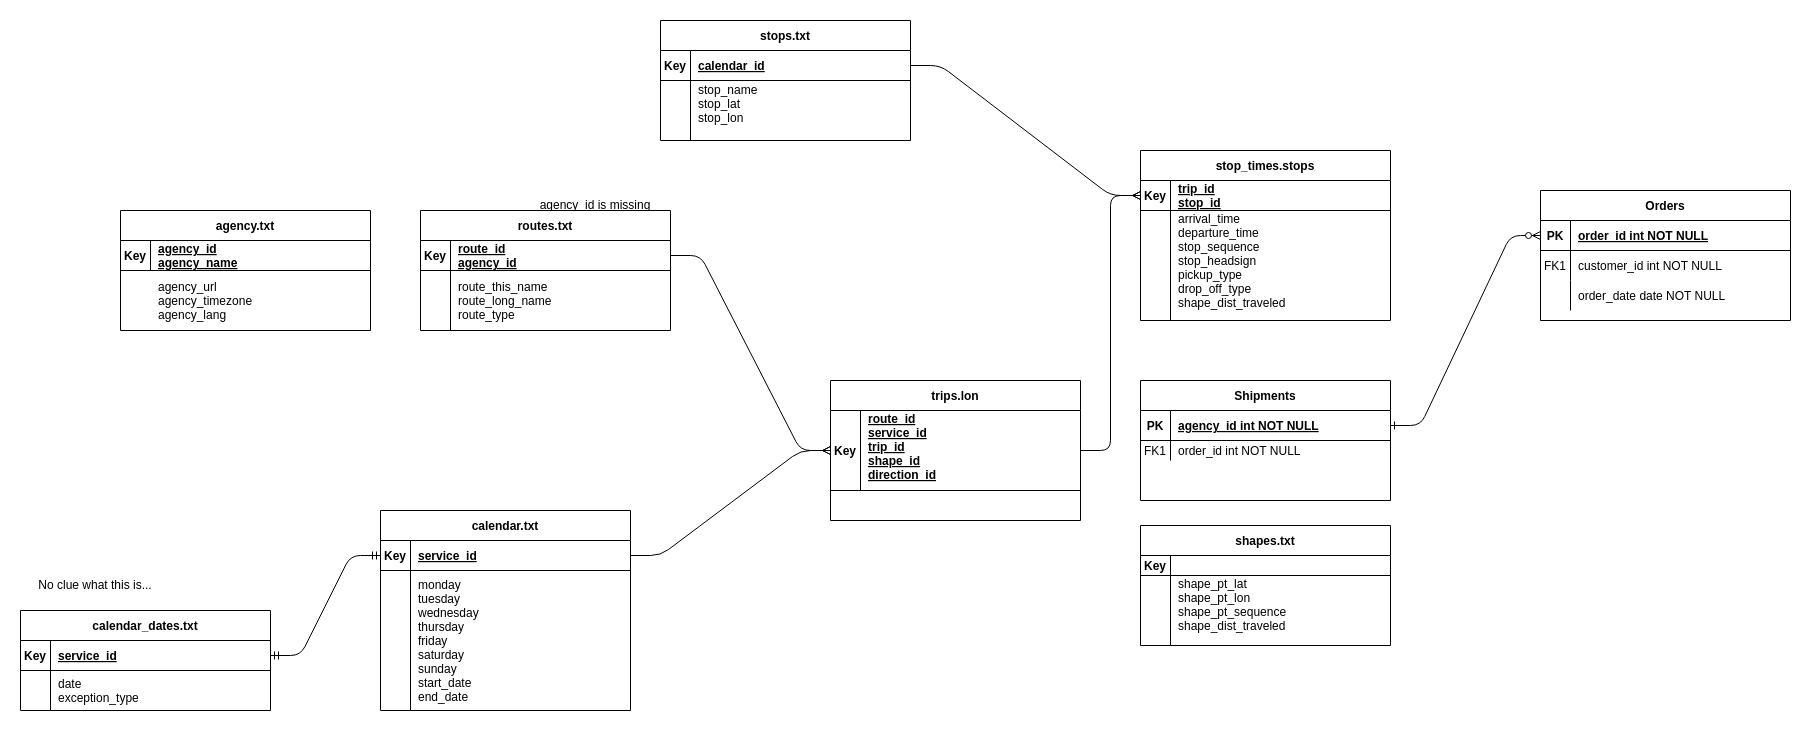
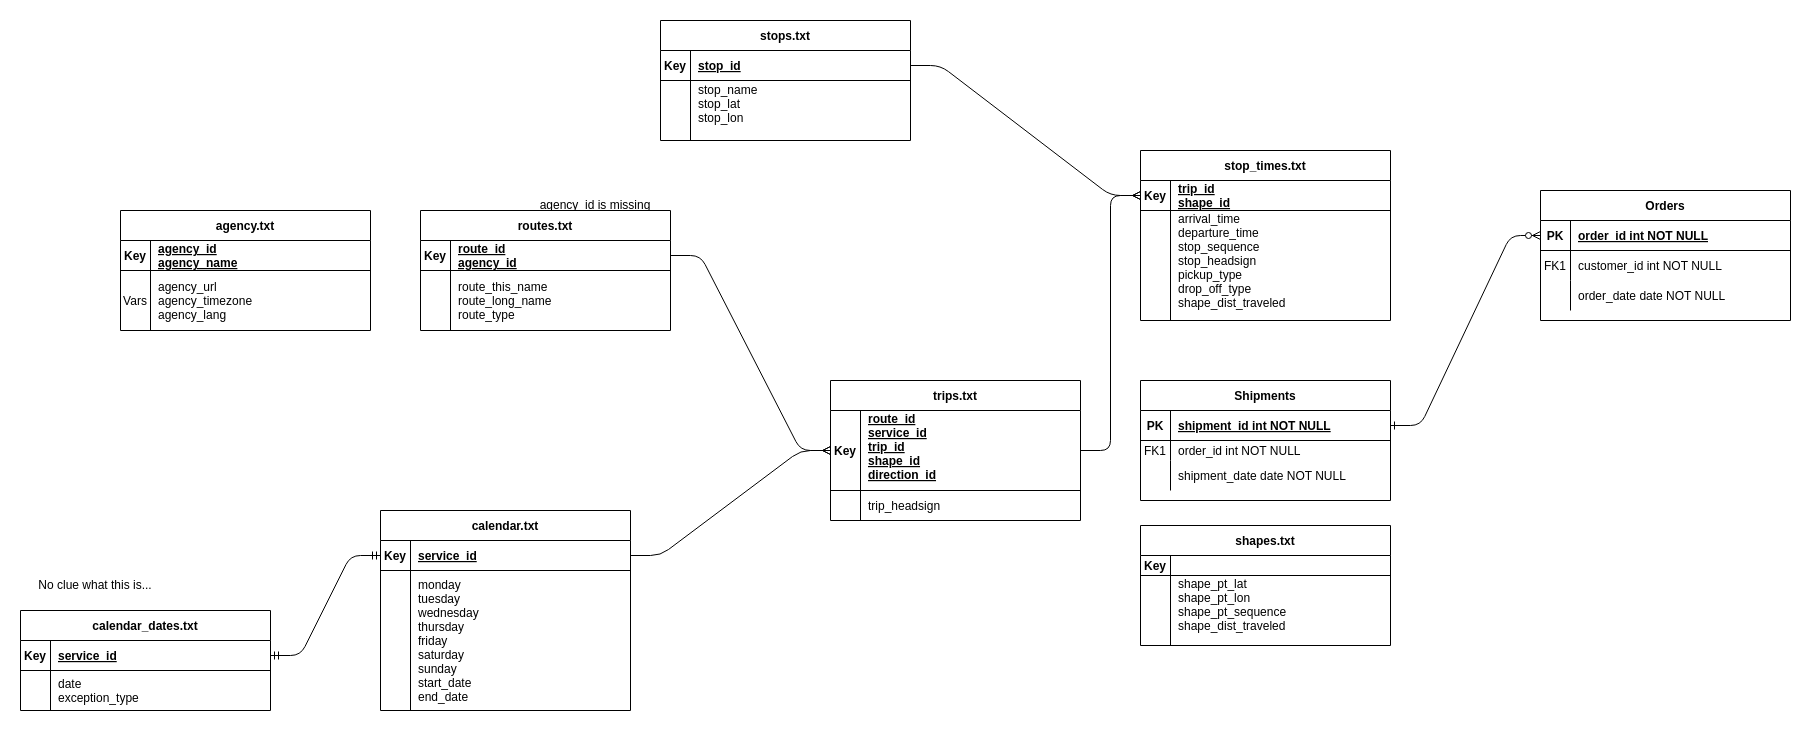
(732, 66) -> (720, 66)
(1265, 166) -> (1265, 166)
(1198, 189) -> (1198, 189)
none -> (136, 301)
(955, 396) -> (955, 396)
(1246, 426) -> (1251, 426)
none -> (1281, 476)
none -> (971, 506)
